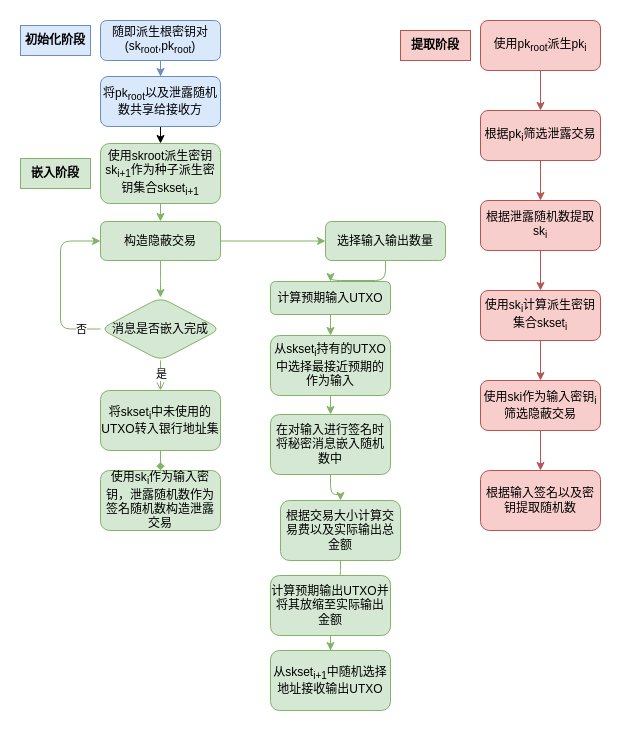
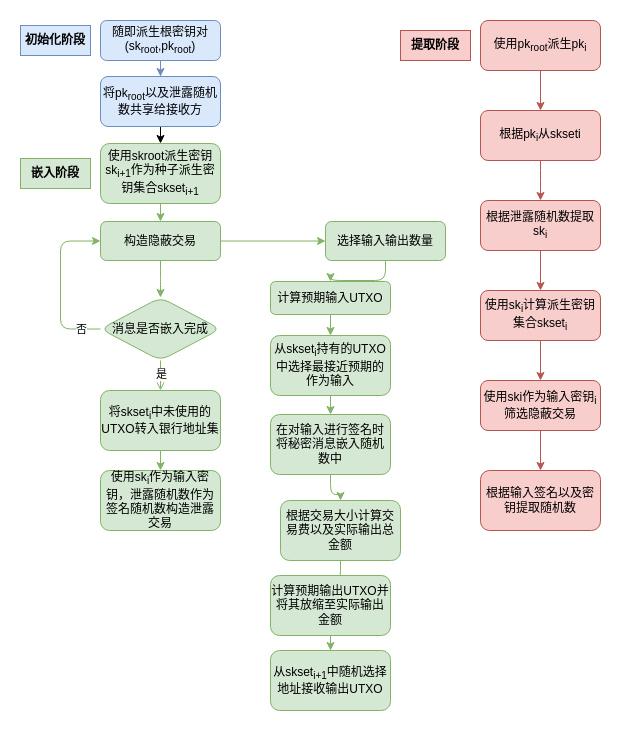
(541, 136) -> (541, 136)
(161, 462) -> (161, 462)
